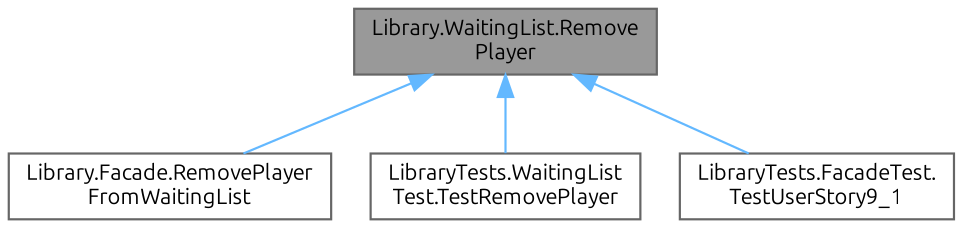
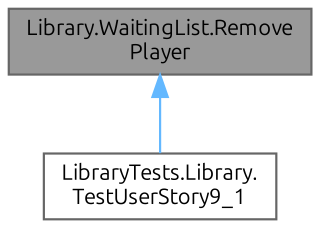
(170, 186) -> none
(505, 186) -> none
(817, 186) -> (160, 186)
